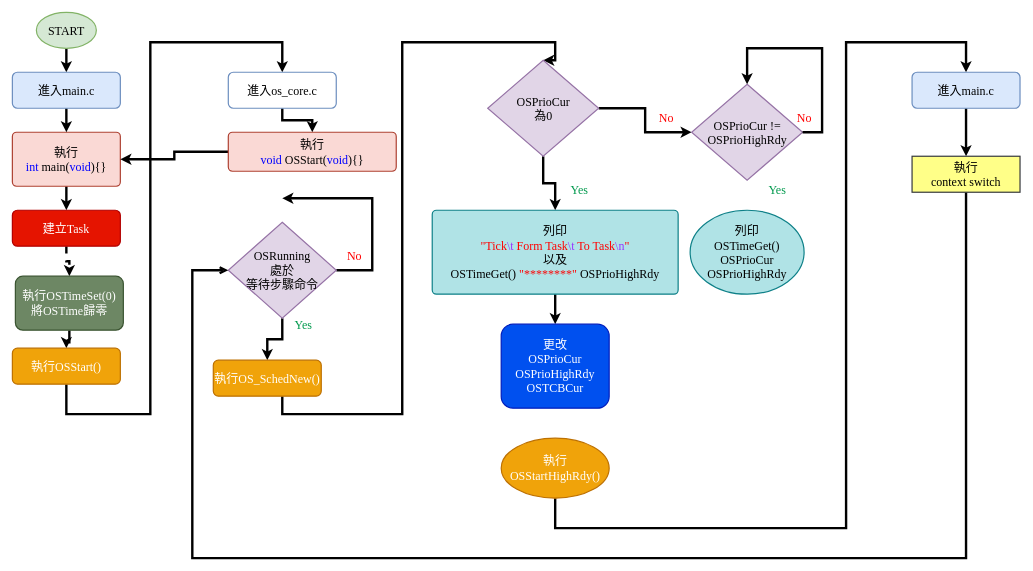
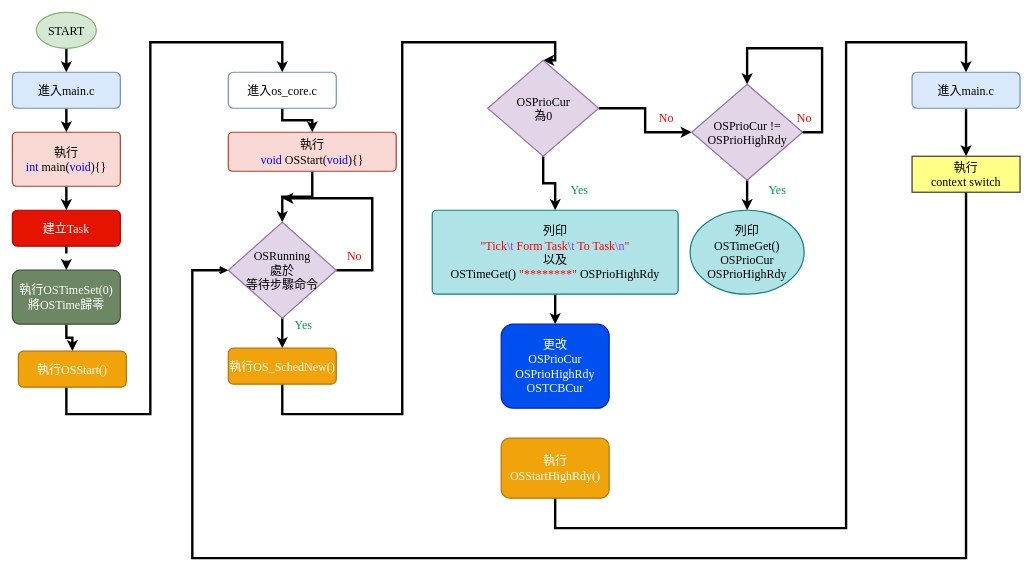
(175, 152) -> (312, 184)
none -> (747, 192)
(69, 303) -> (66, 297)
(66, 366) -> (72, 369)
(267, 378) -> (282, 366)
(555, 468) -> (555, 468)
